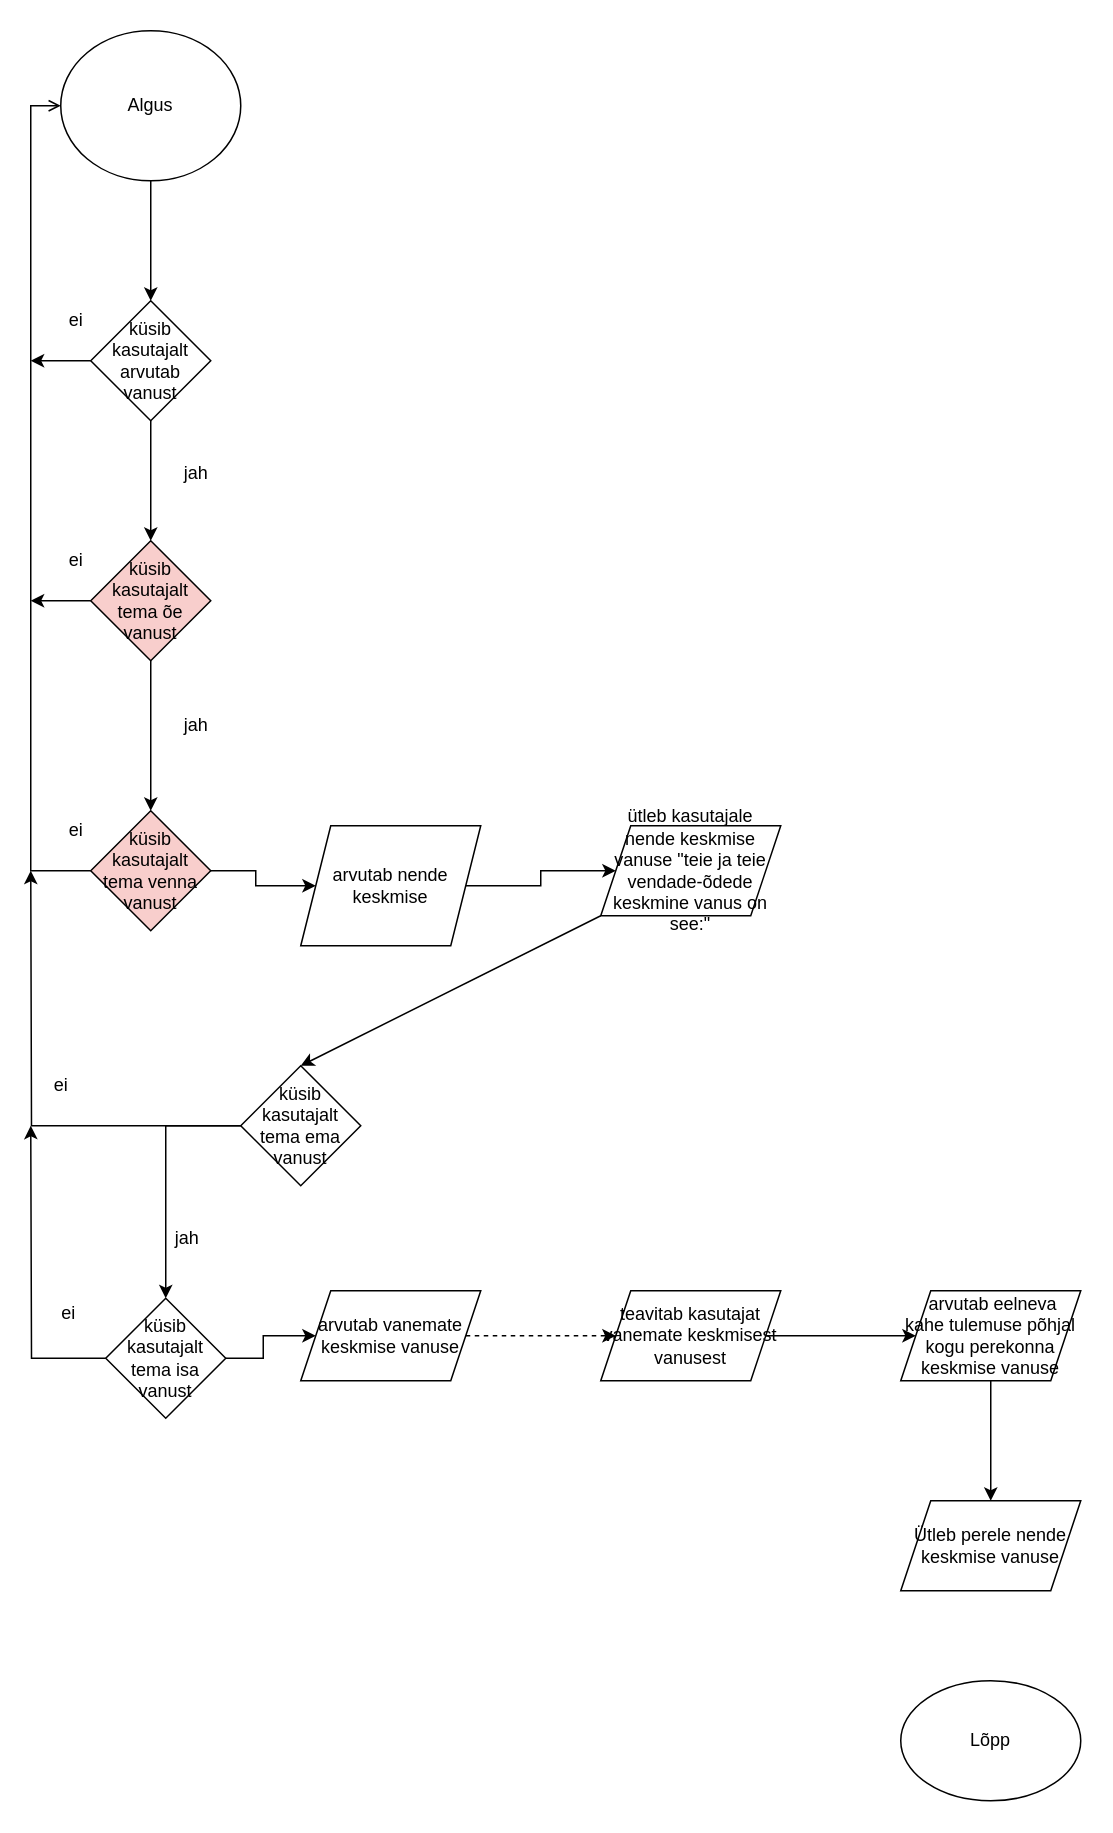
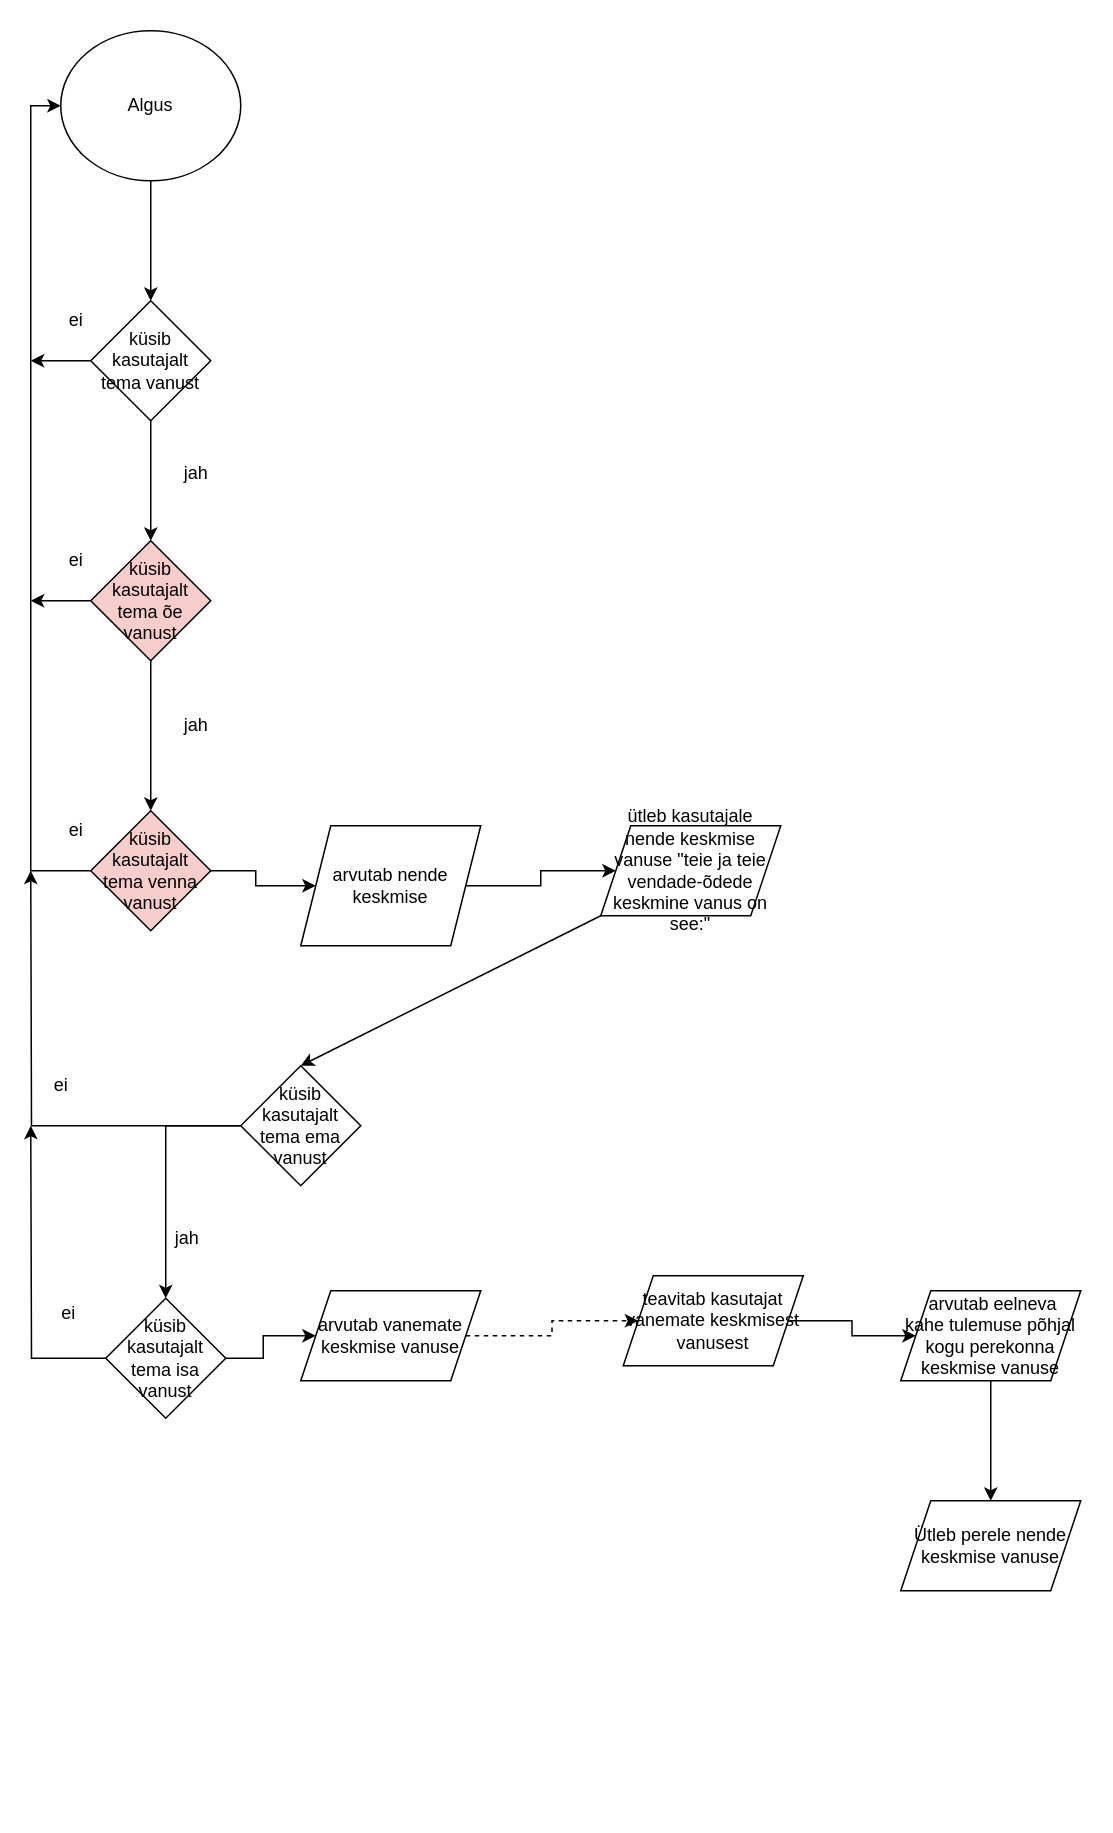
(51, 106) -> (49, 106)
(151, 361) -> (151, 361)
(691, 1336) -> (713, 1321)
(991, 1741) -> none
